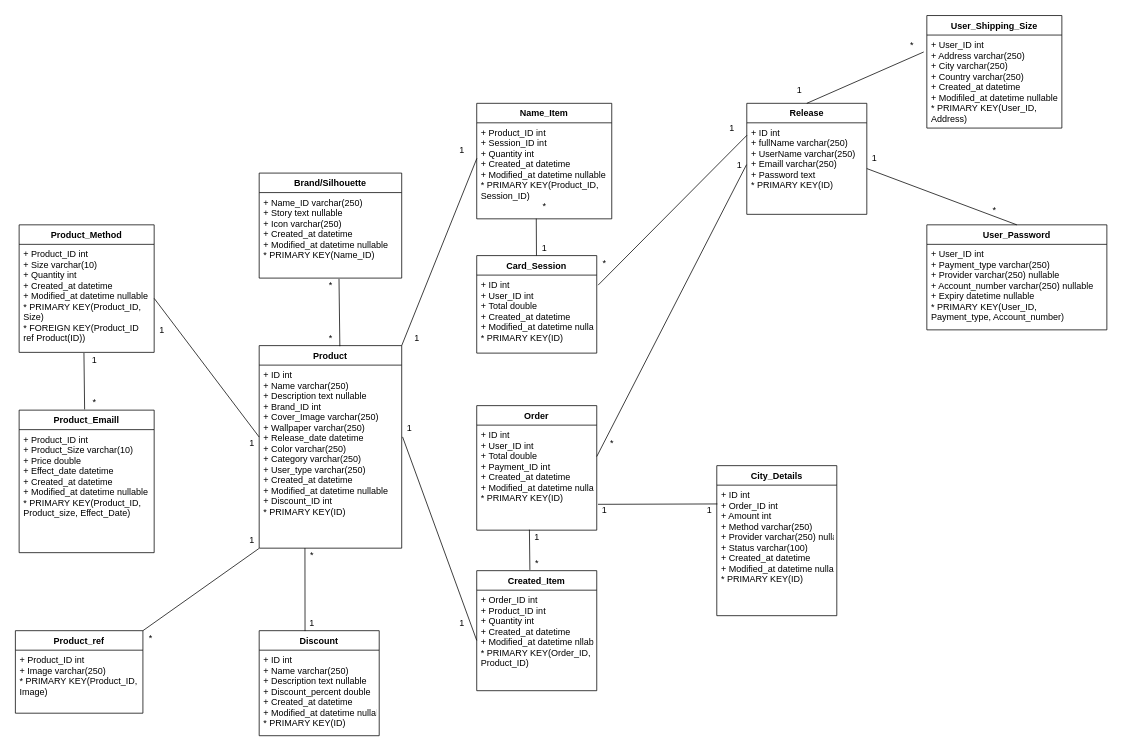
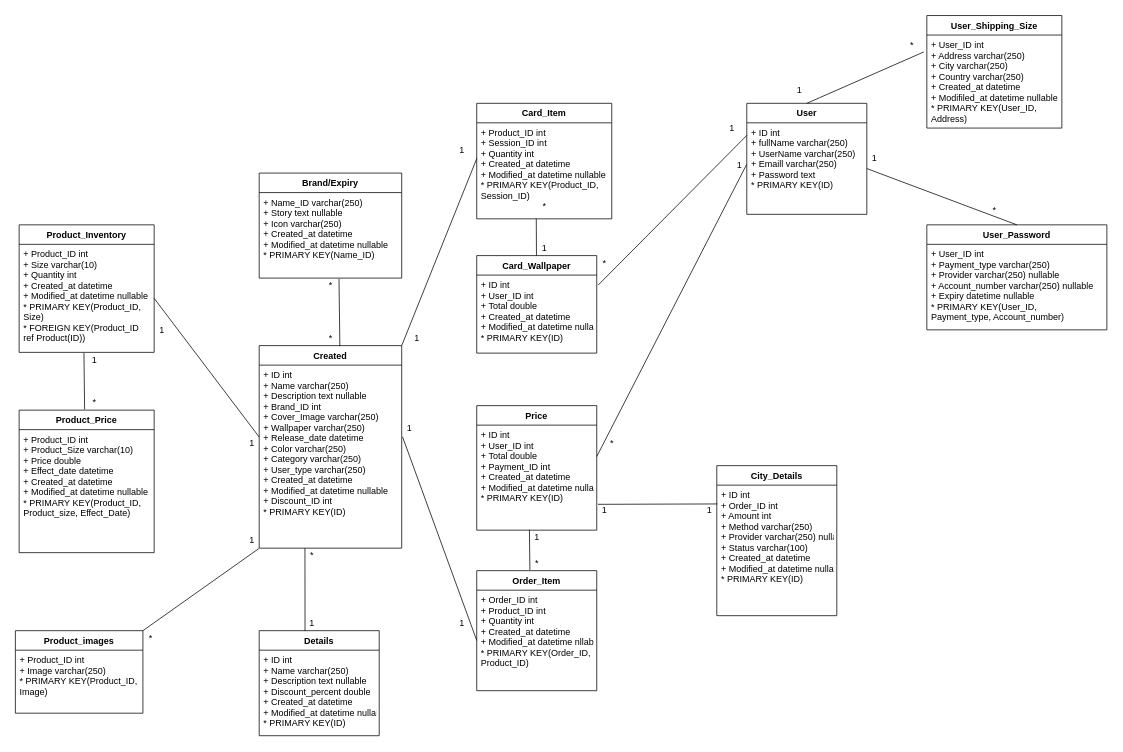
(544, 113) -> (544, 113)
(806, 113) -> (806, 113)
(330, 183) -> (330, 183)
(86, 235) -> (86, 235)
(536, 266) -> (536, 266)
(330, 356) -> (330, 356)
(536, 416) -> (536, 416)
(86, 420) -> (86, 420)
(536, 581) -> (536, 581)
(79, 641) -> (79, 641)
(319, 641) -> (319, 641)
